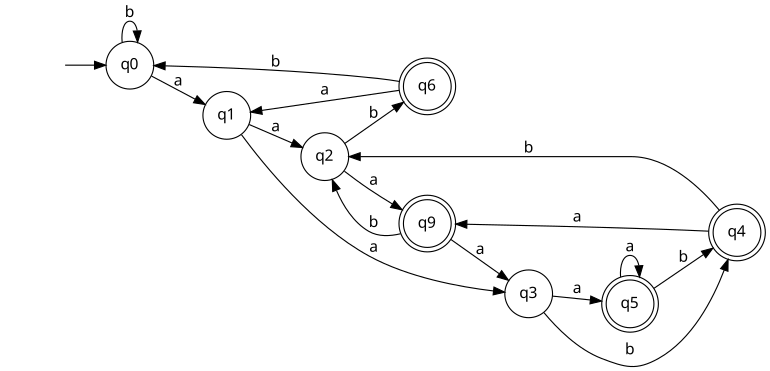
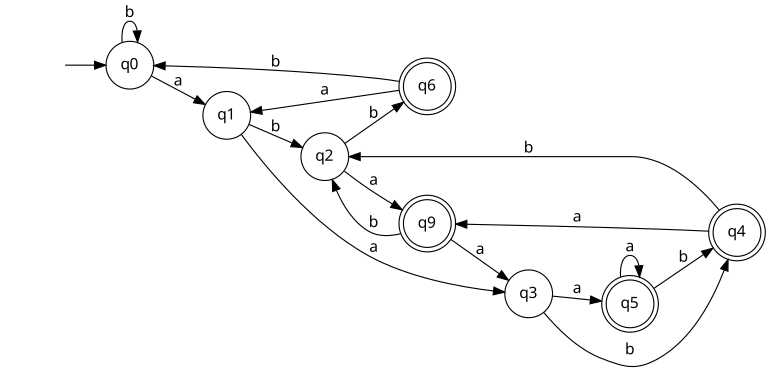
(276, 127) -> (276, 127)
